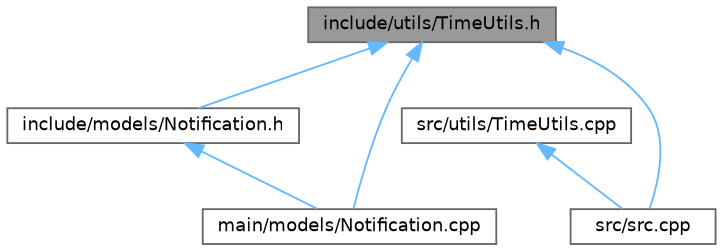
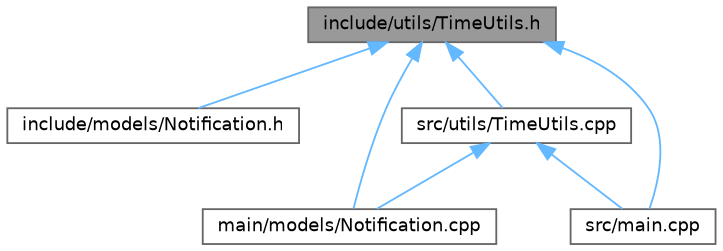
none -> (481, 83)
(259, 180) -> (425, 181)
(643, 227) -> (643, 227)
